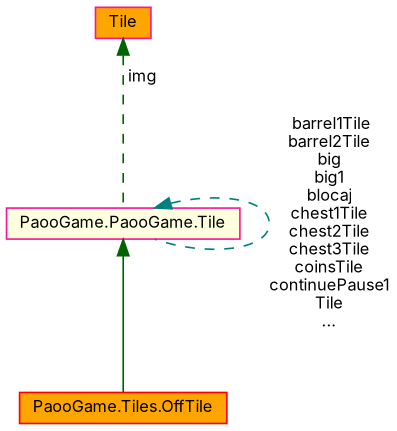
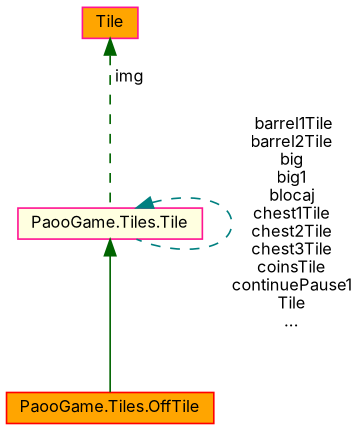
(123, 224) -> (110, 224)
